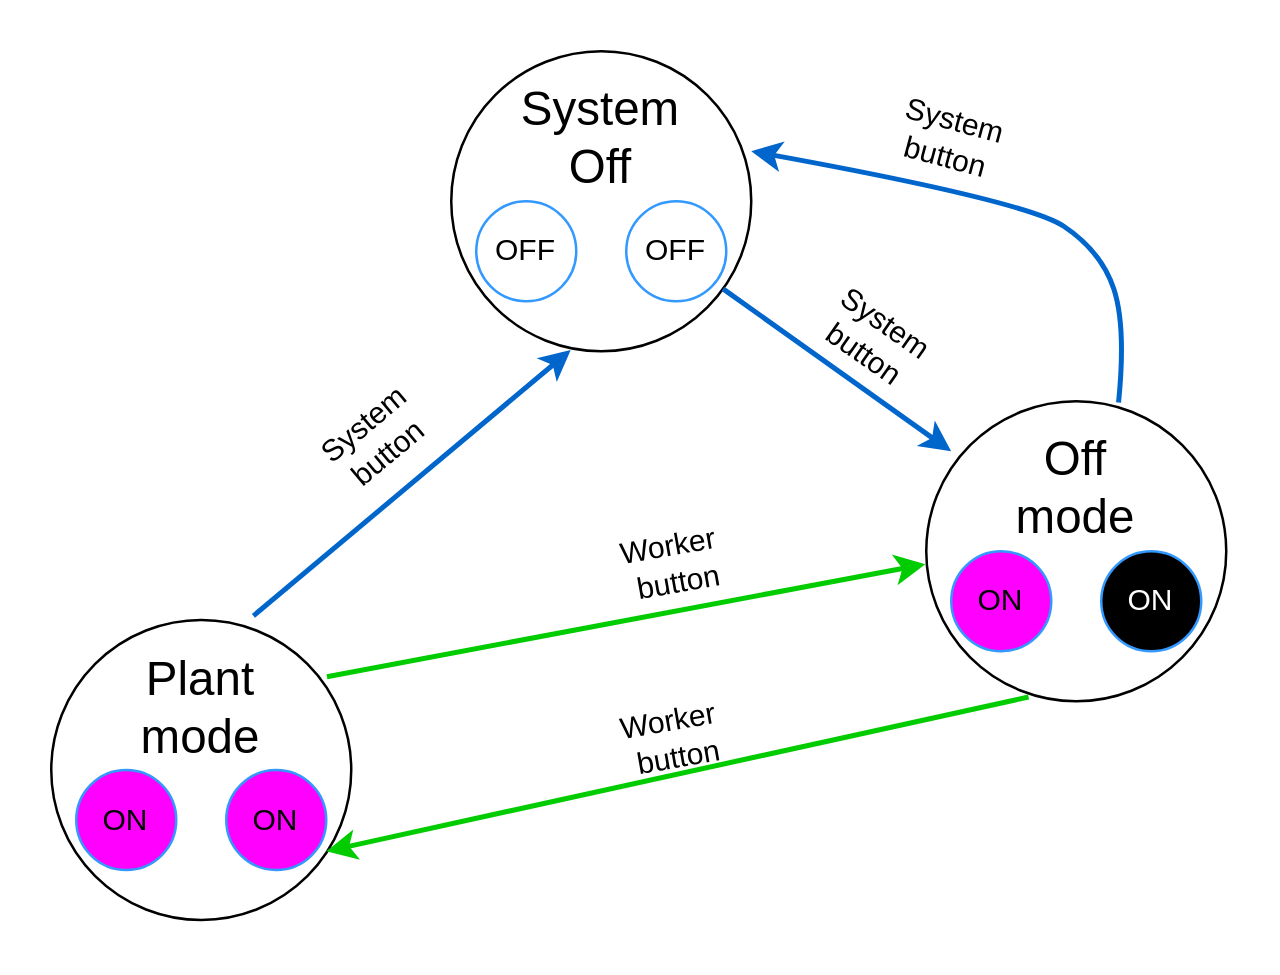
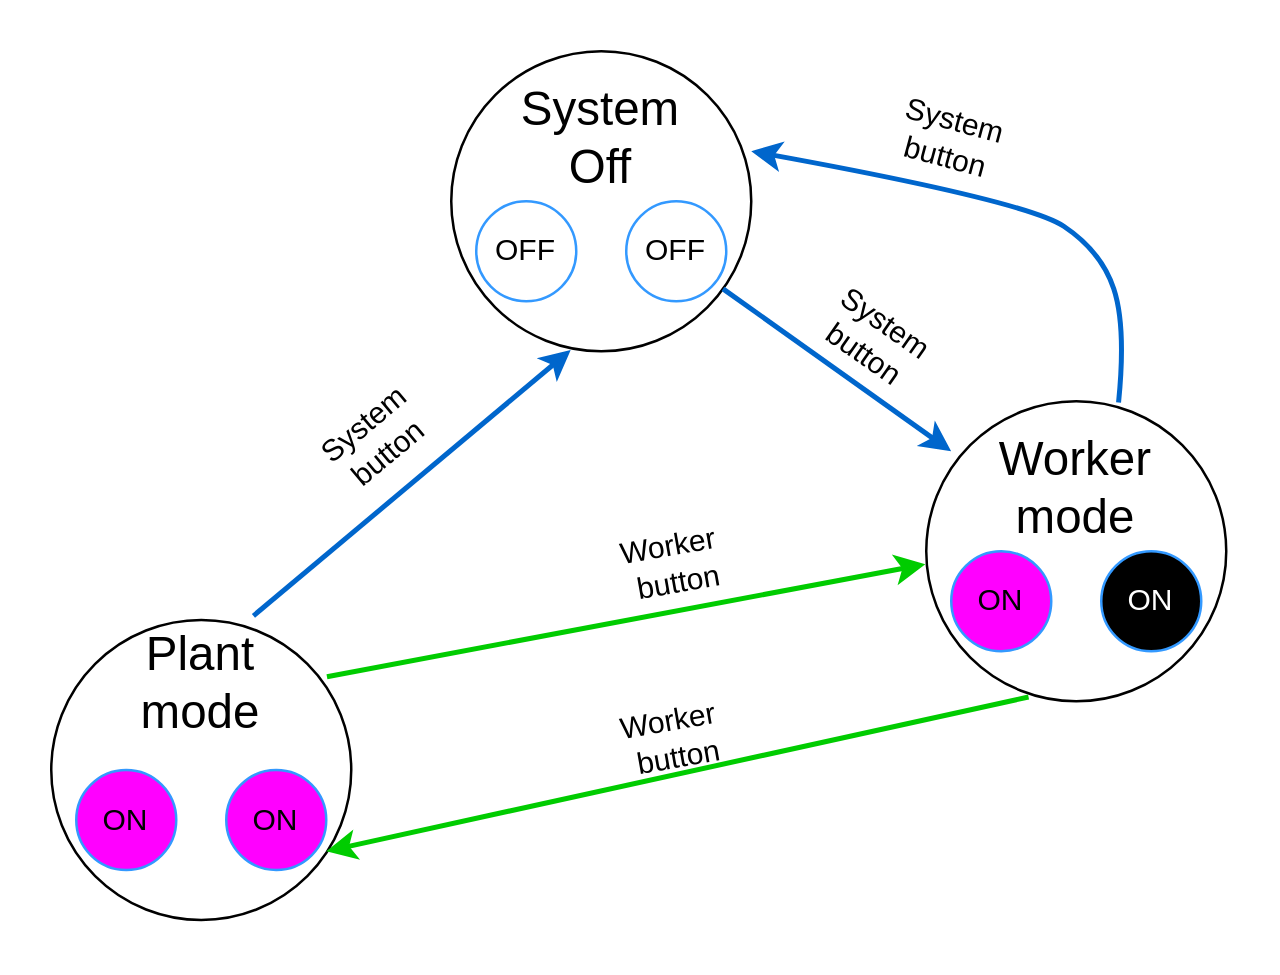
(1076, 489) -> (1076, 489)
(201, 708) -> (201, 683)
